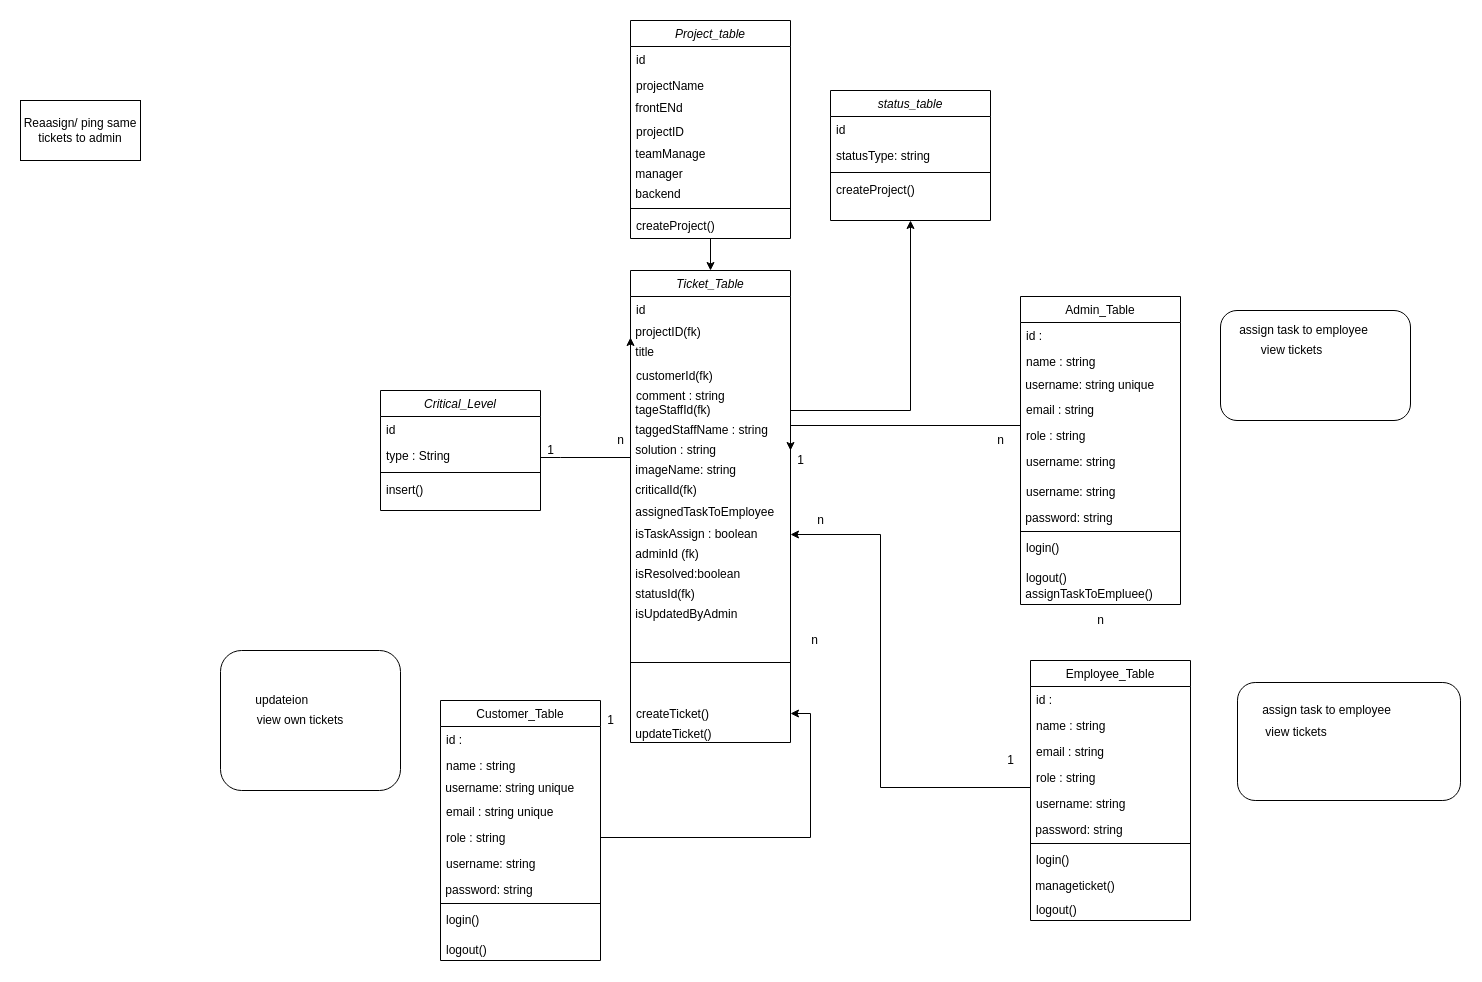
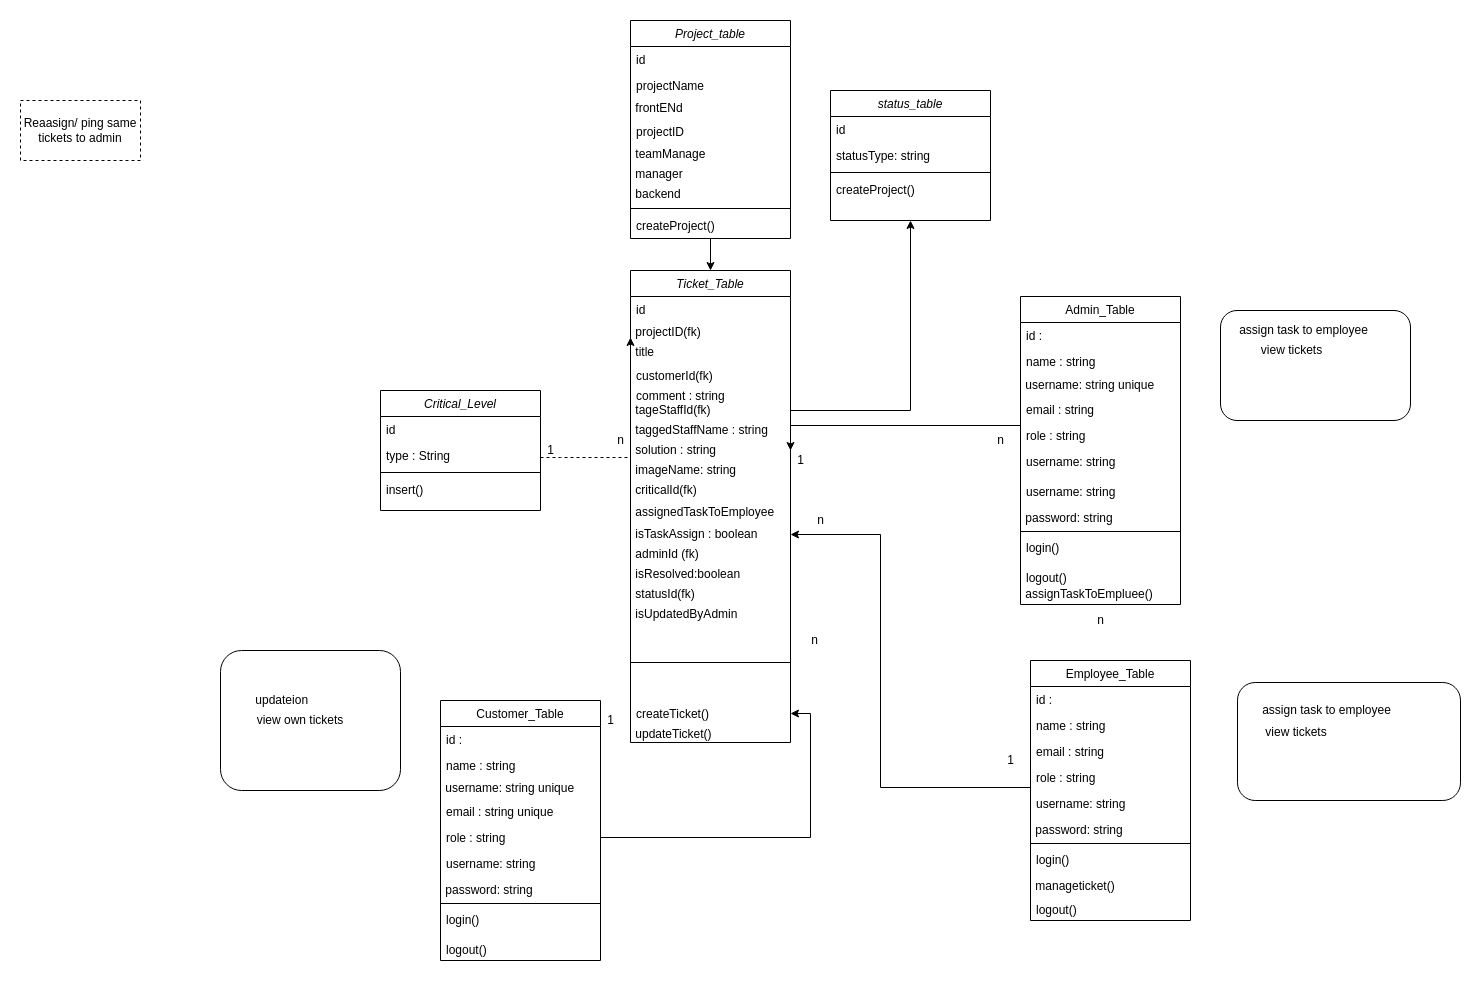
(81, 131) -> (81, 131)
(585, 458) -> (585, 458)
